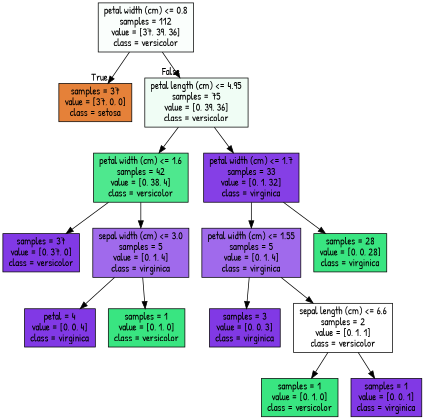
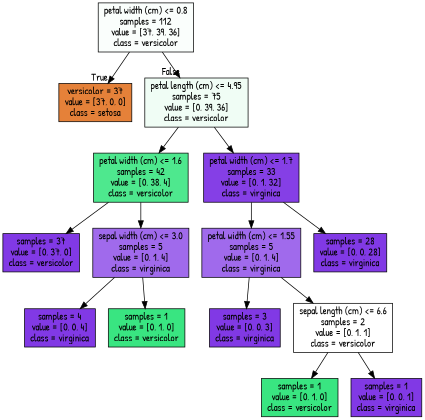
(95, 103) -> (95, 103)
(350, 253) -> (350, 253)
(60, 328) -> (60, 328)
